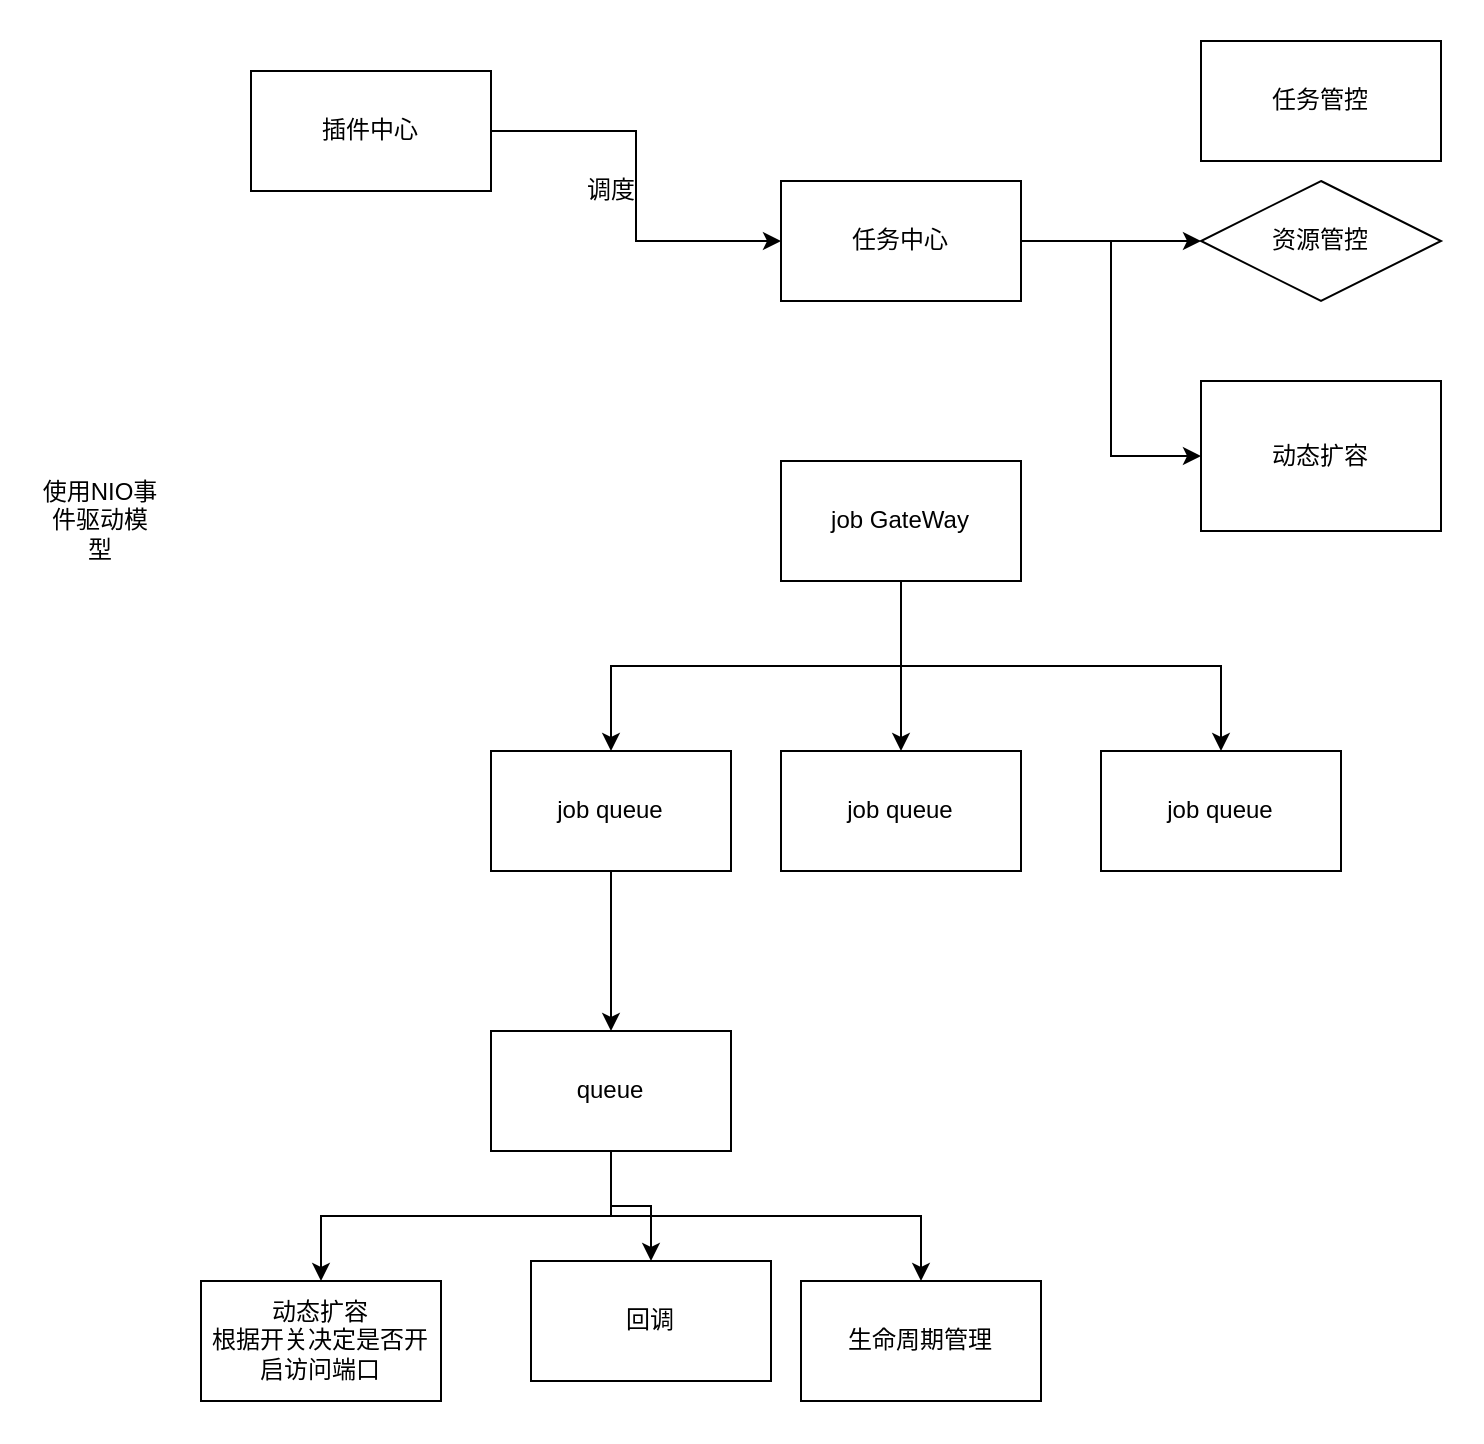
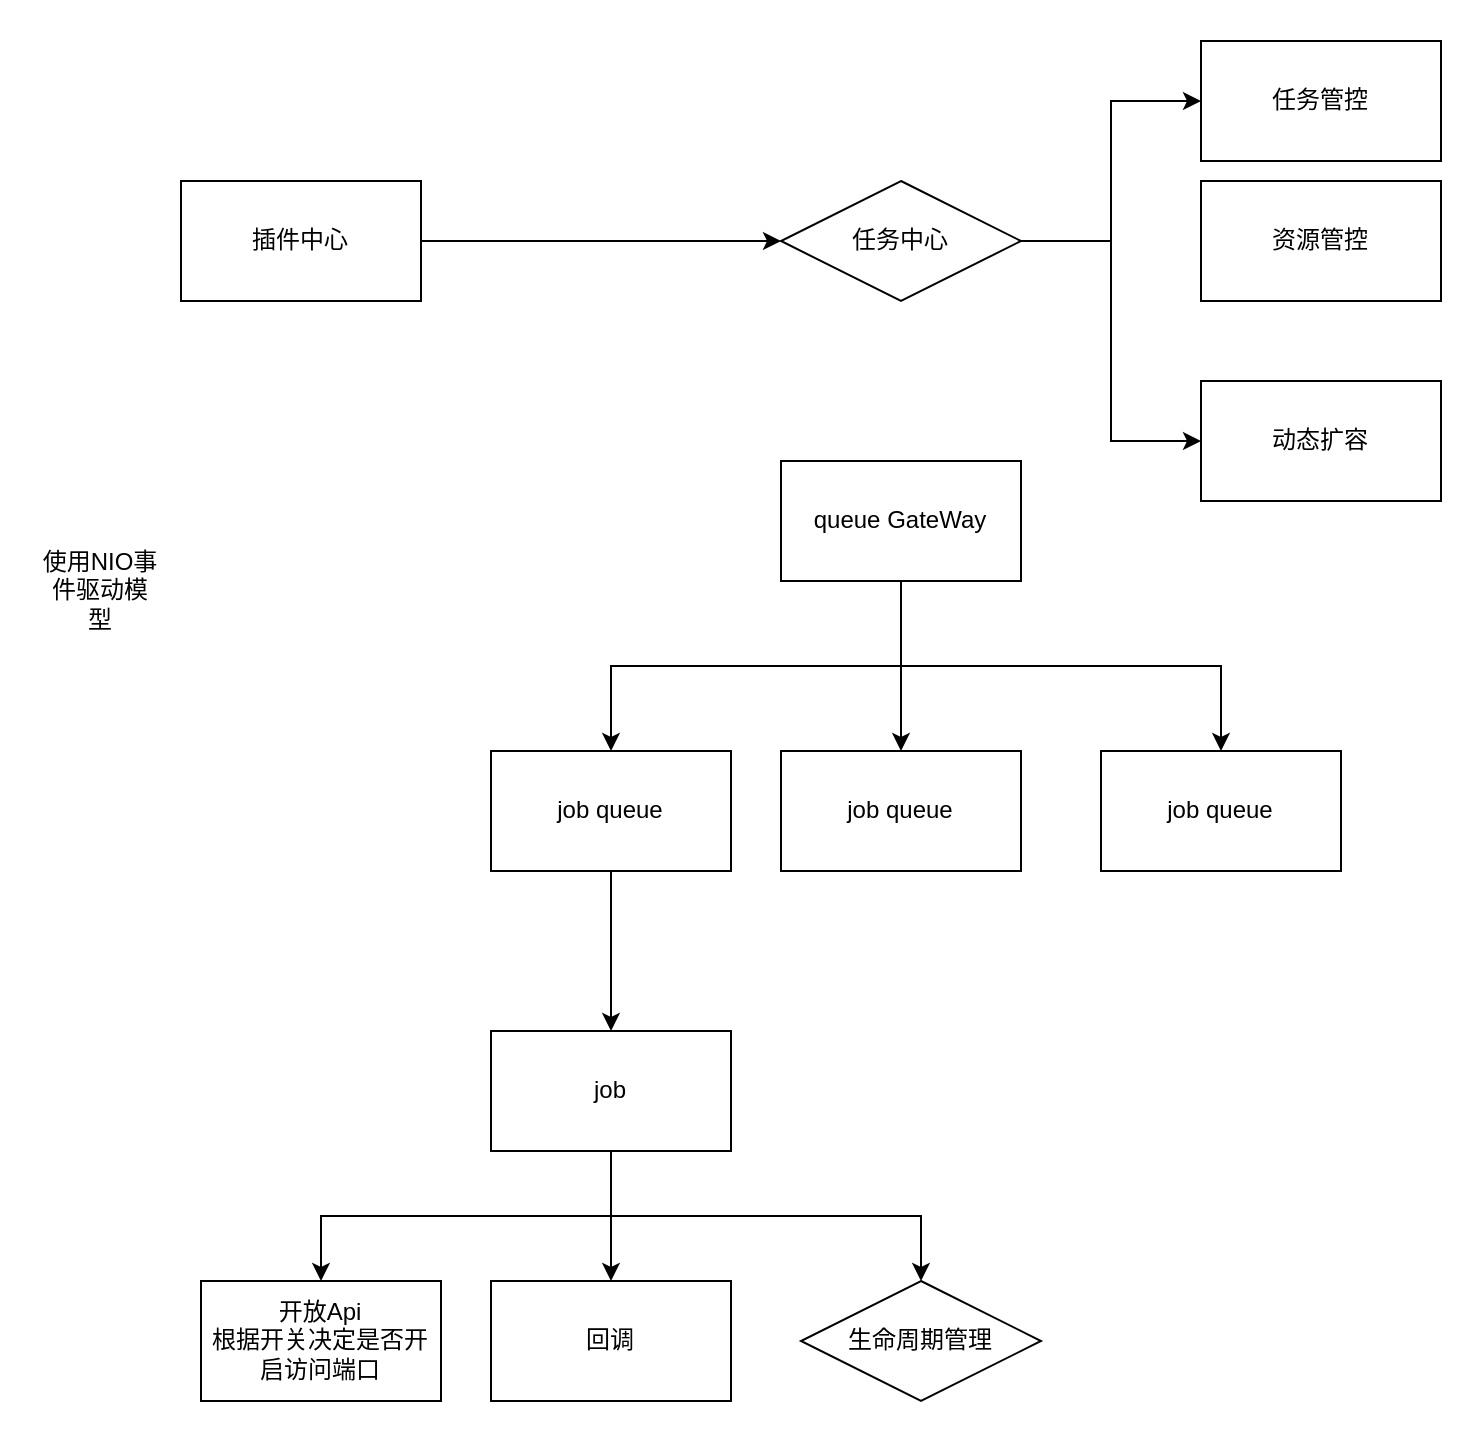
(371, 131) -> (301, 241)
none -> (1111, 131)
(611, 191) -> none
(901, 241) -> (901, 241)
(1151, 241) -> none
(1321, 241) -> (1321, 241)
(1321, 456) -> (1321, 441)
(101, 521) -> (101, 591)
(901, 521) -> (901, 521)
(611, 1091) -> (611, 1091)
(651, 1321) -> (611, 1341)
(321, 1341) -> (321, 1341)
(921, 1341) -> (921, 1341)
